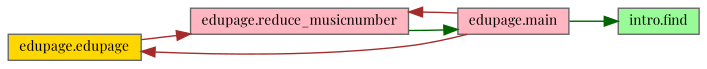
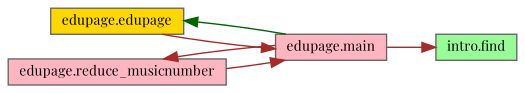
(587, 21) -> (404, 47)
(426, 30) -> (248, 66)
(159, 38) -> (212, 42)
(312, 53) -> (242, 27)
